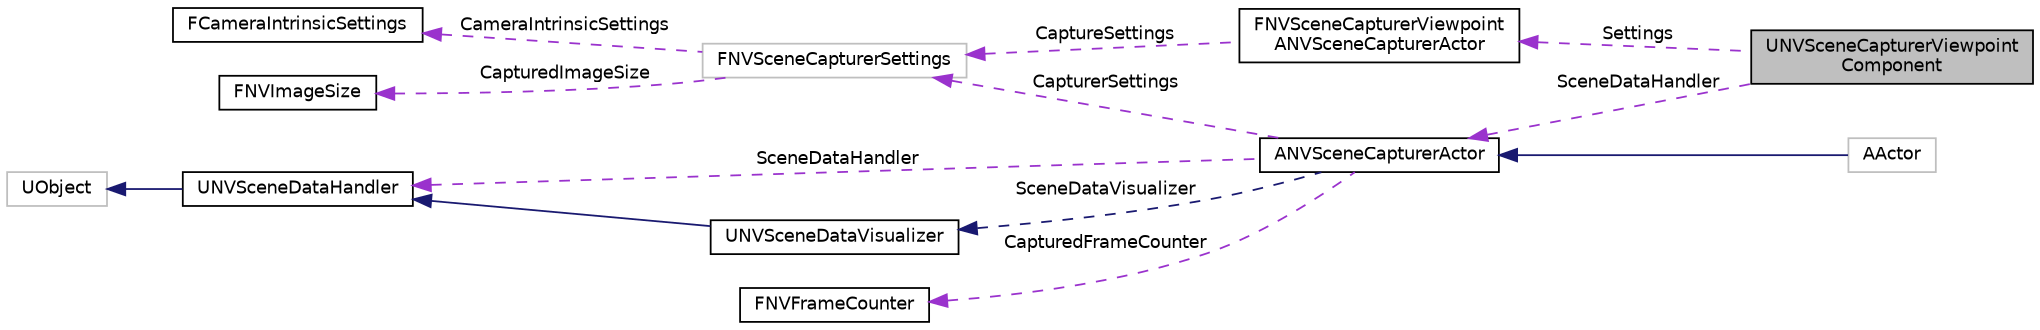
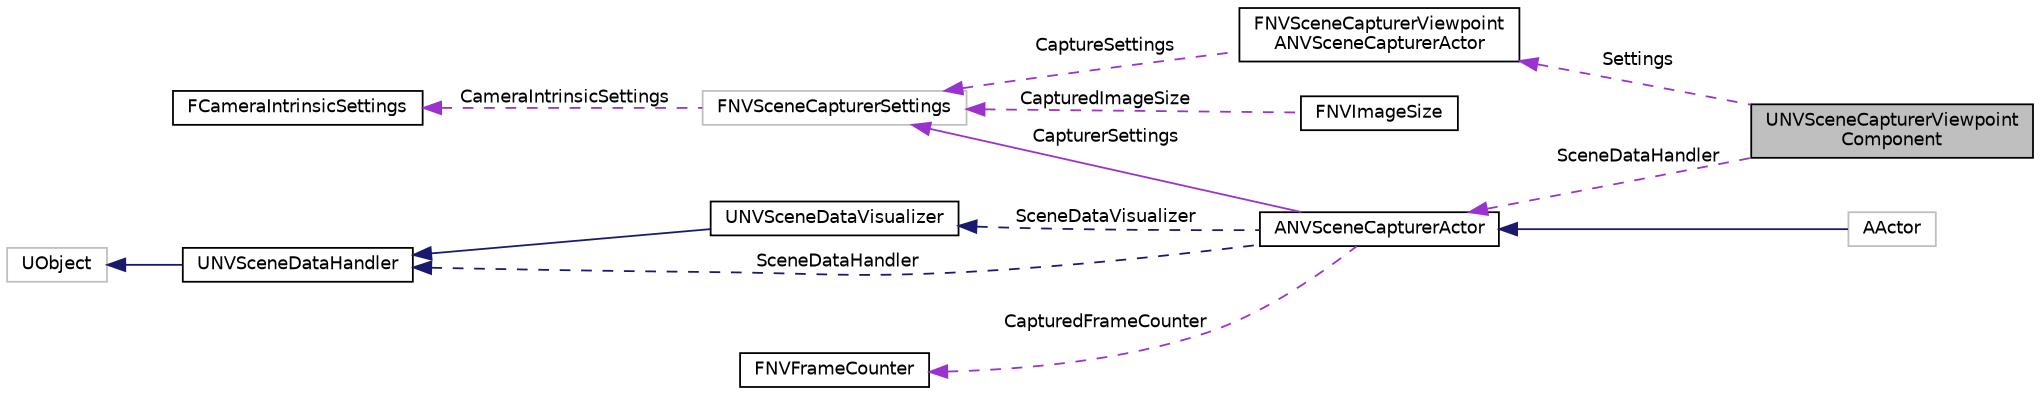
(561, 90) -> (1143, 111)
(1116, 109) -> (1116, 170)
(845, 172) -> (846, 275)
